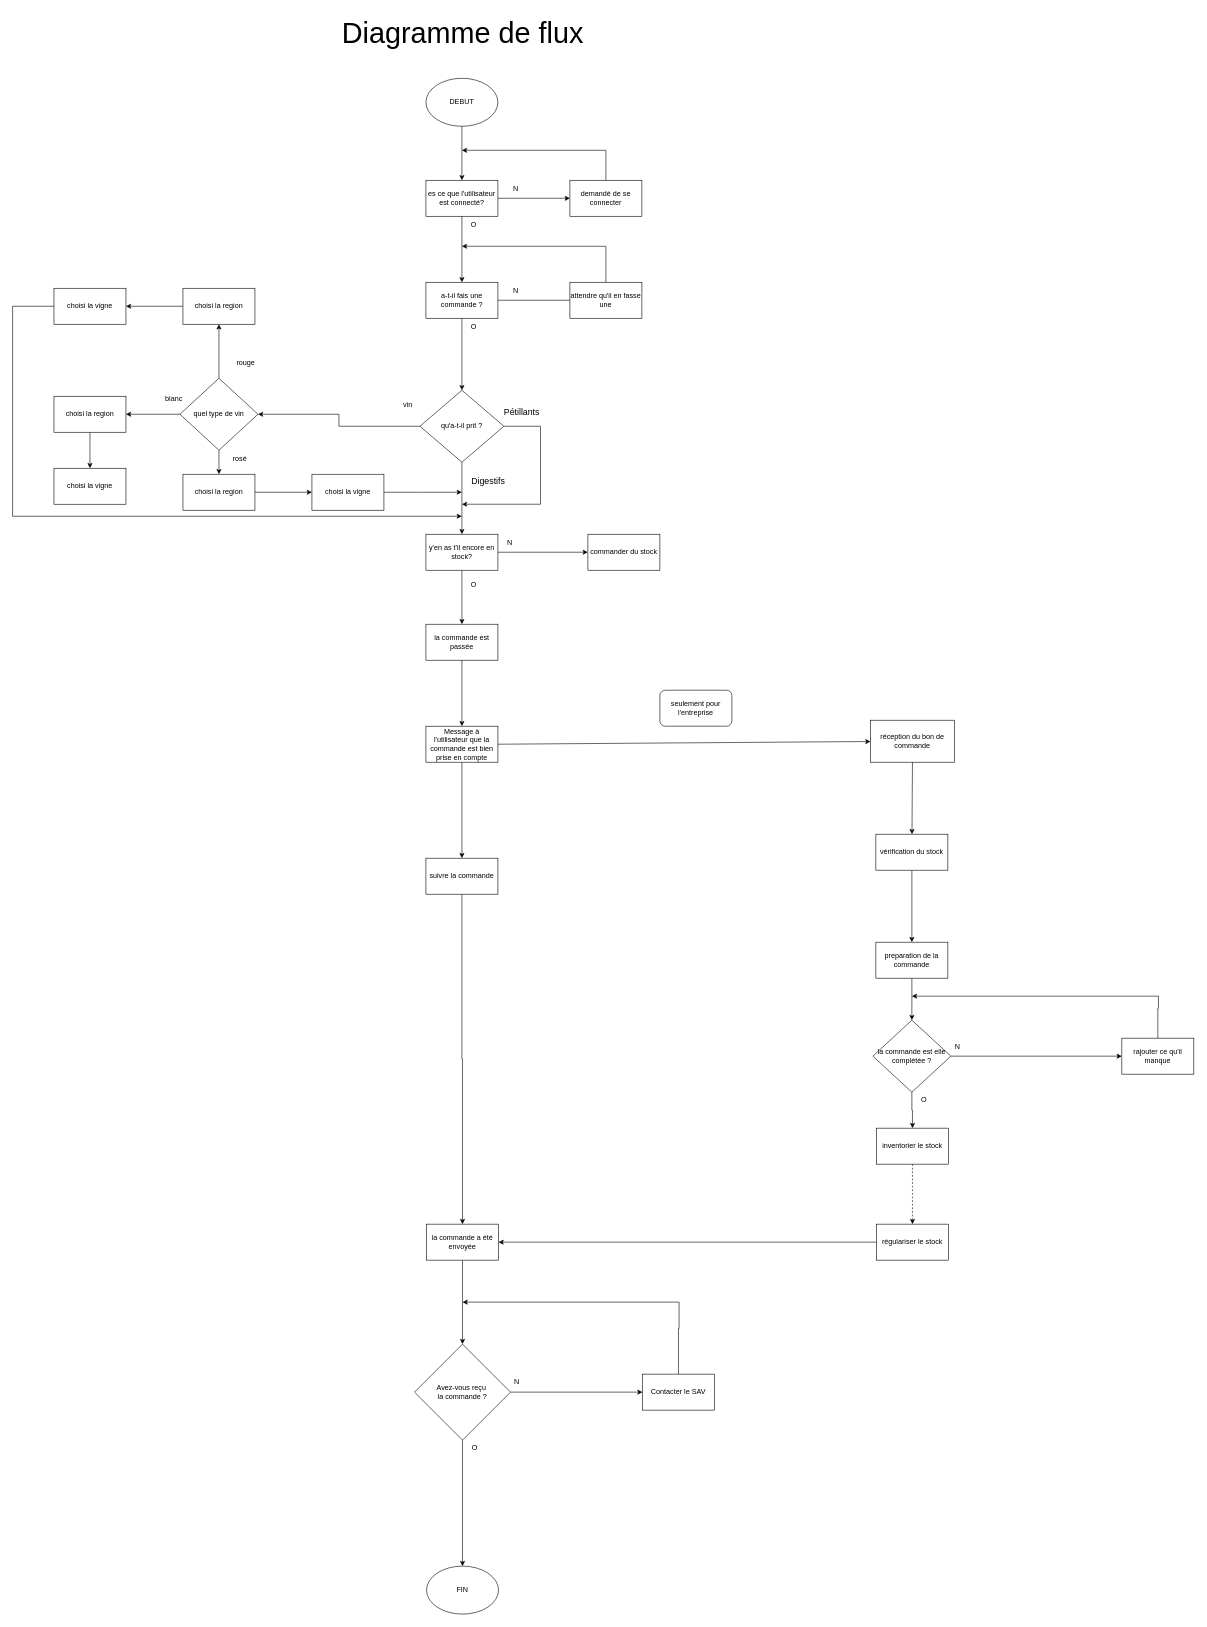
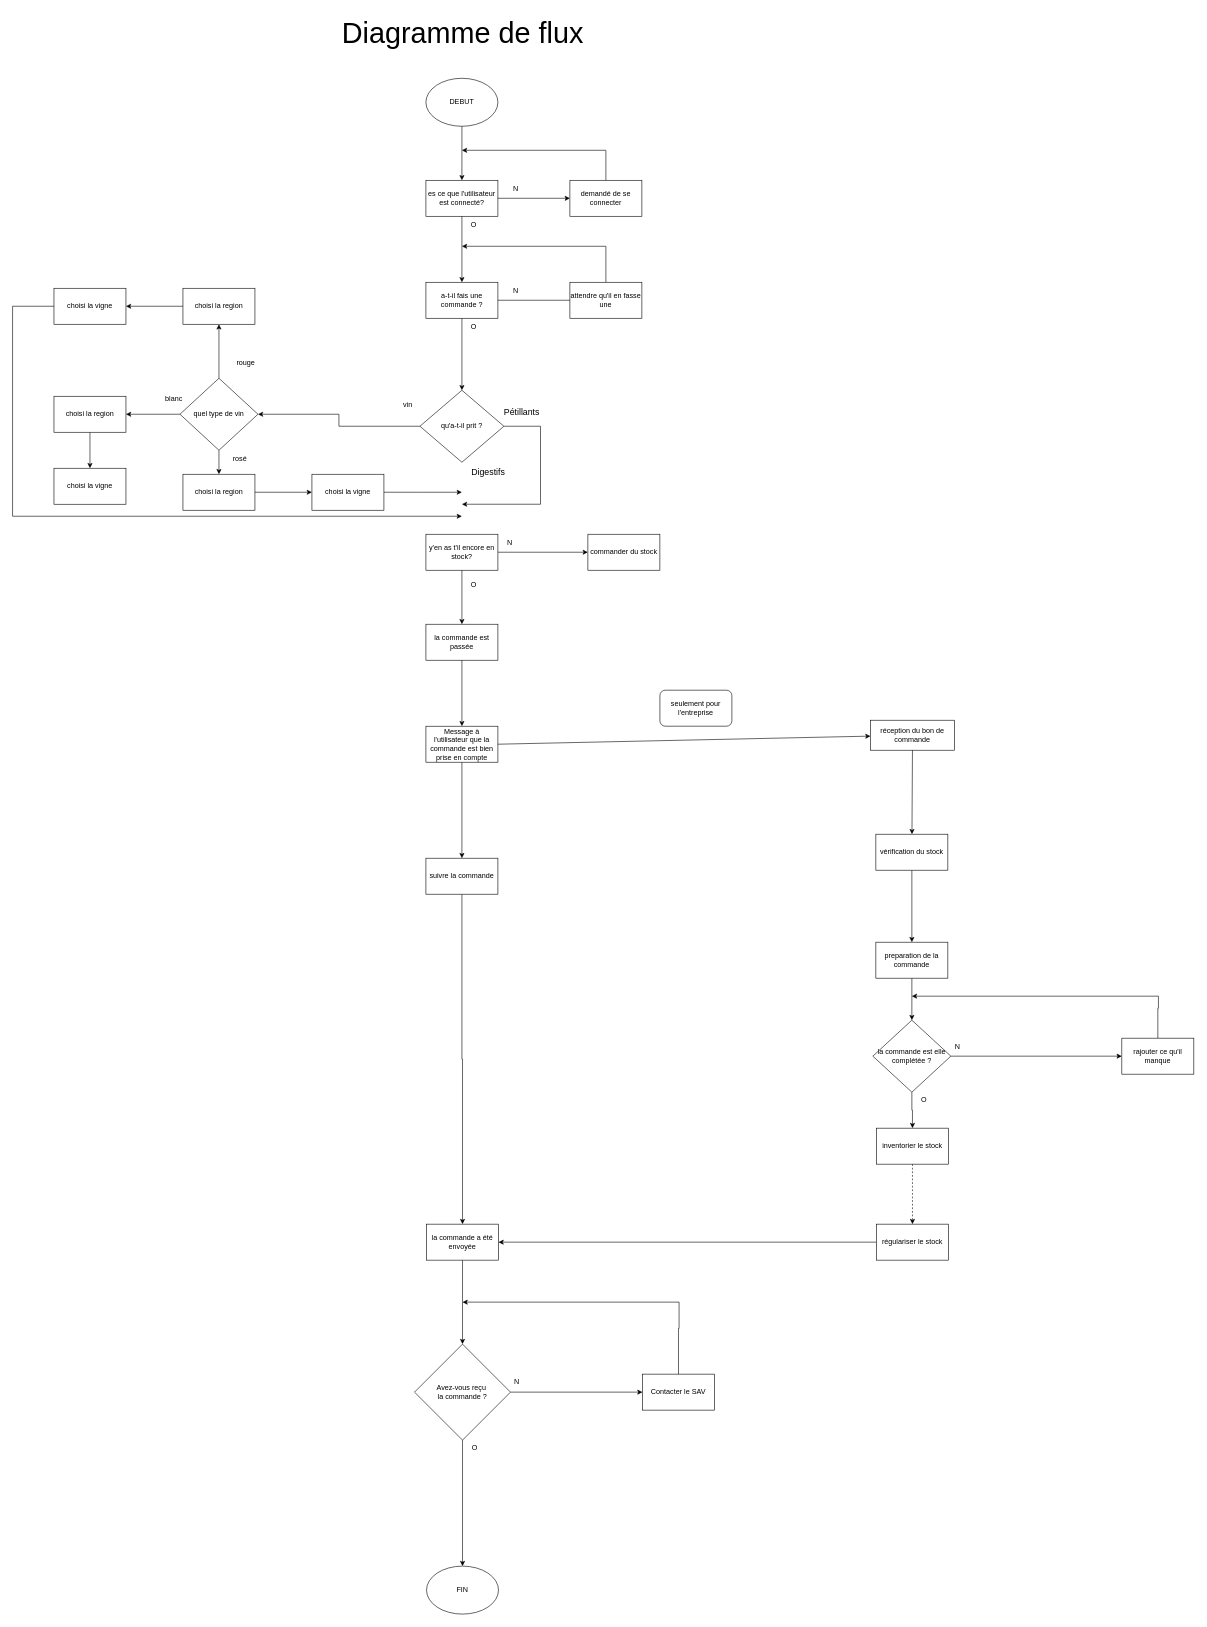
(488, 480) -> (488, 471)
(462, 528) -> none
(912, 741) -> (912, 735)
